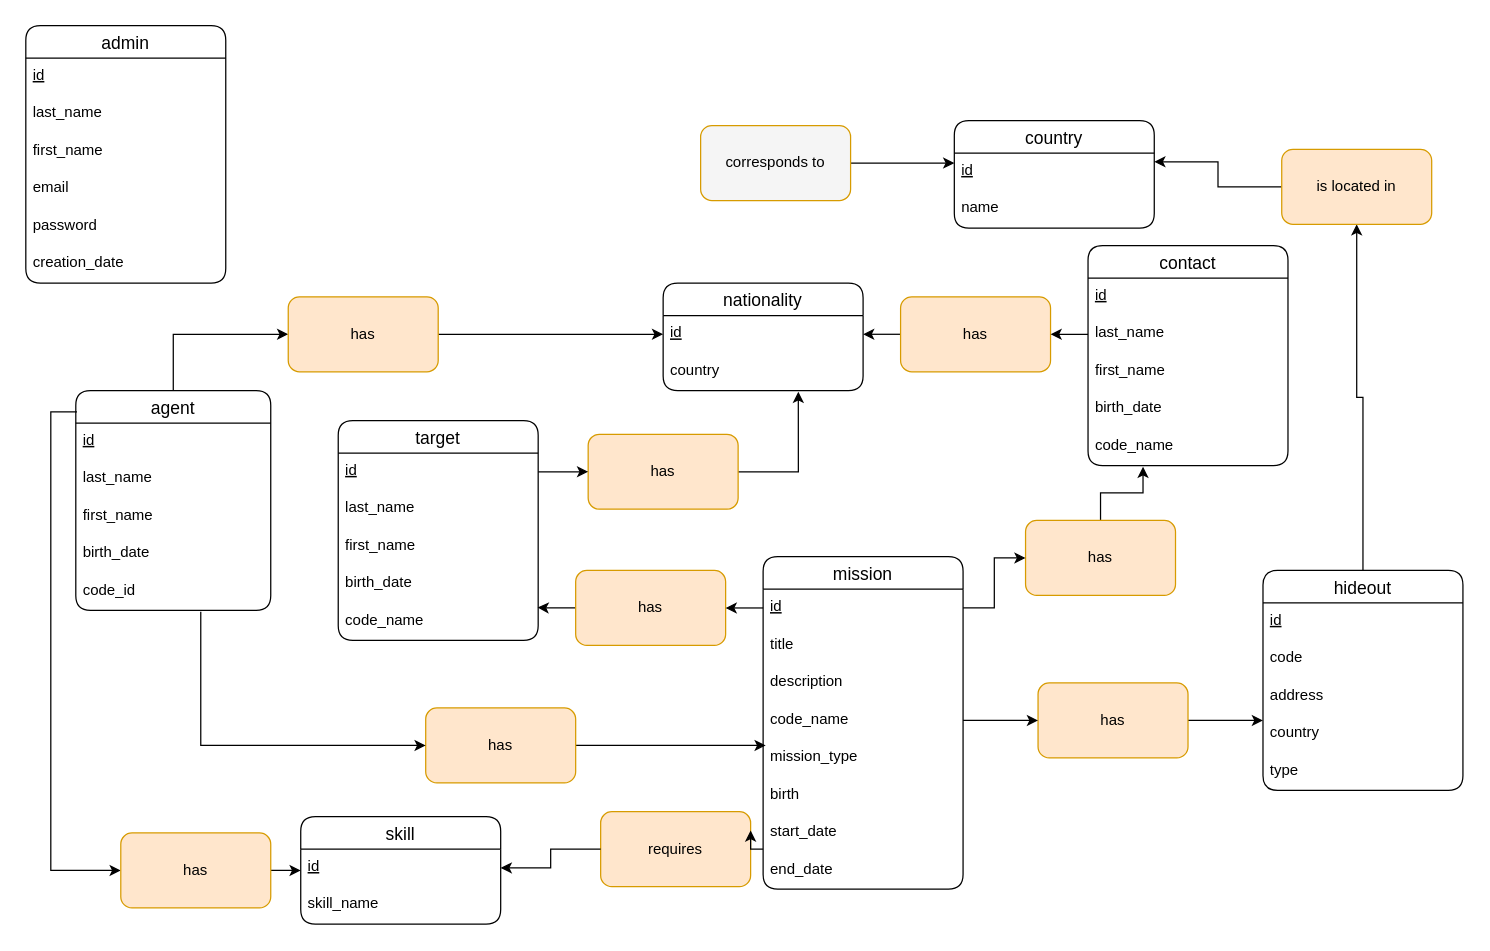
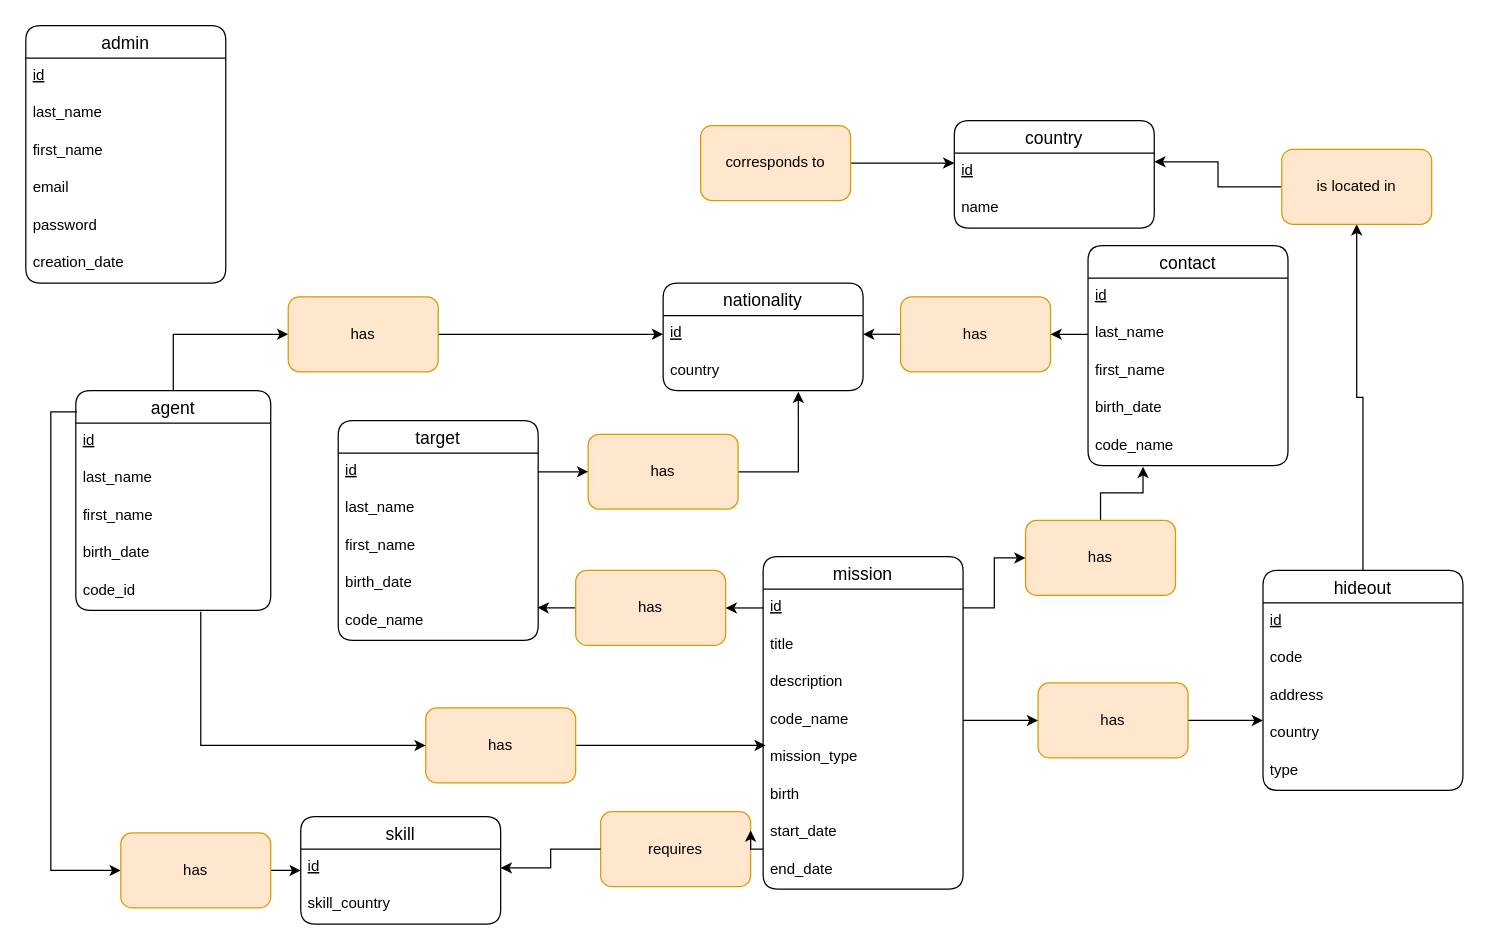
(776, 163) -> (776, 163)
(344, 904) -> (356, 904)
